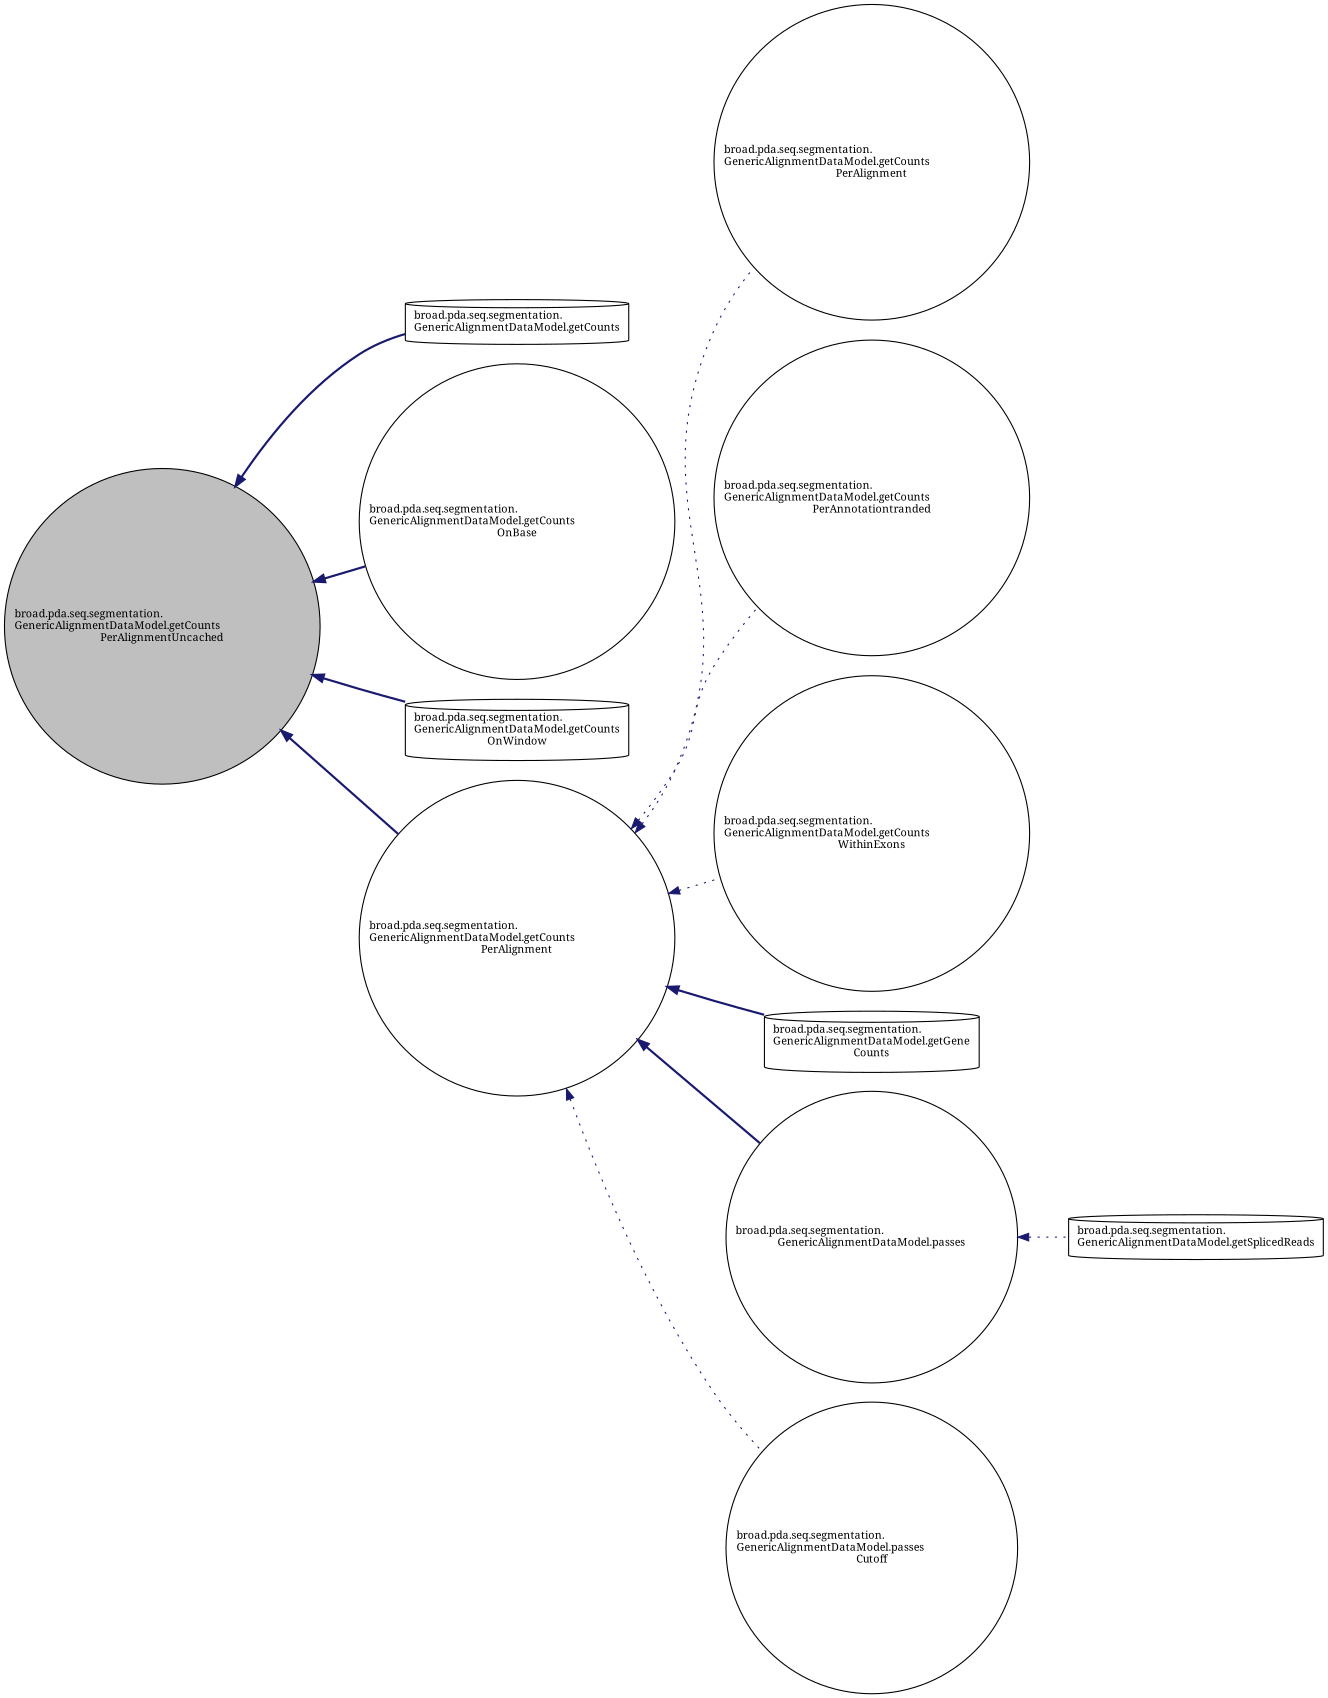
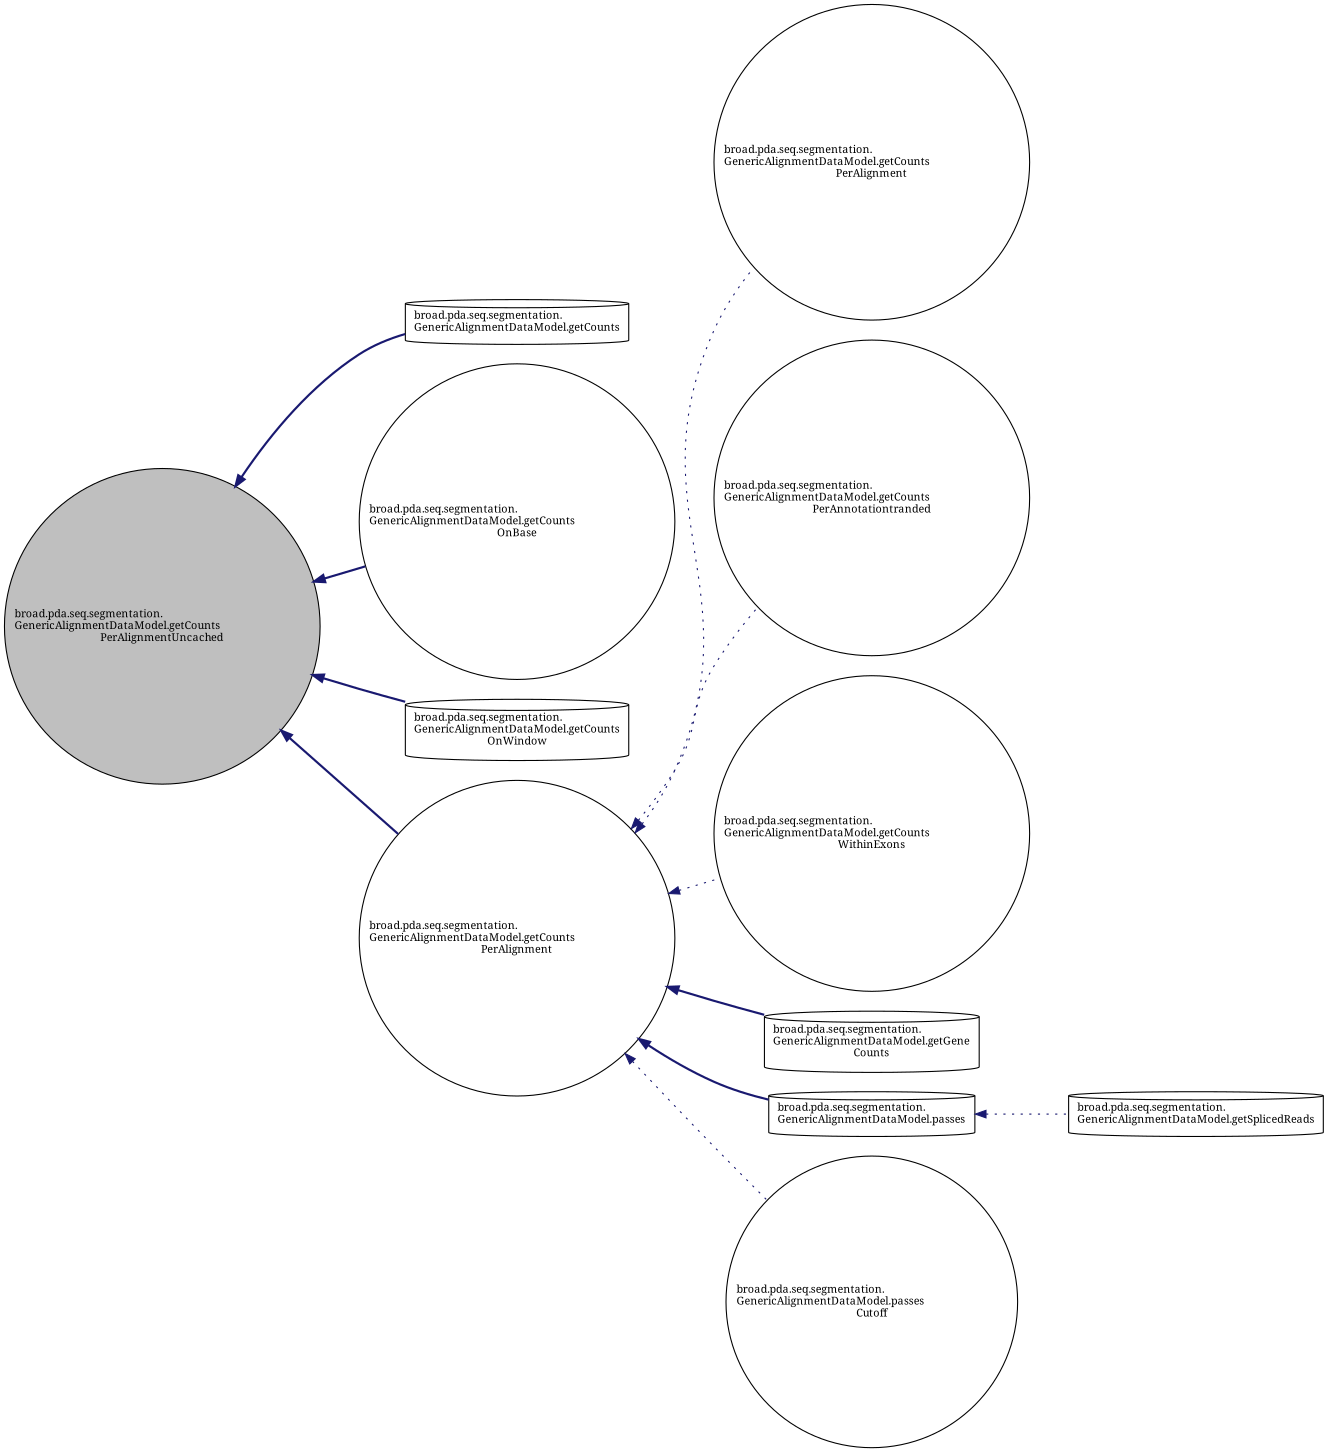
(872, 1237) -> (872, 1114)
